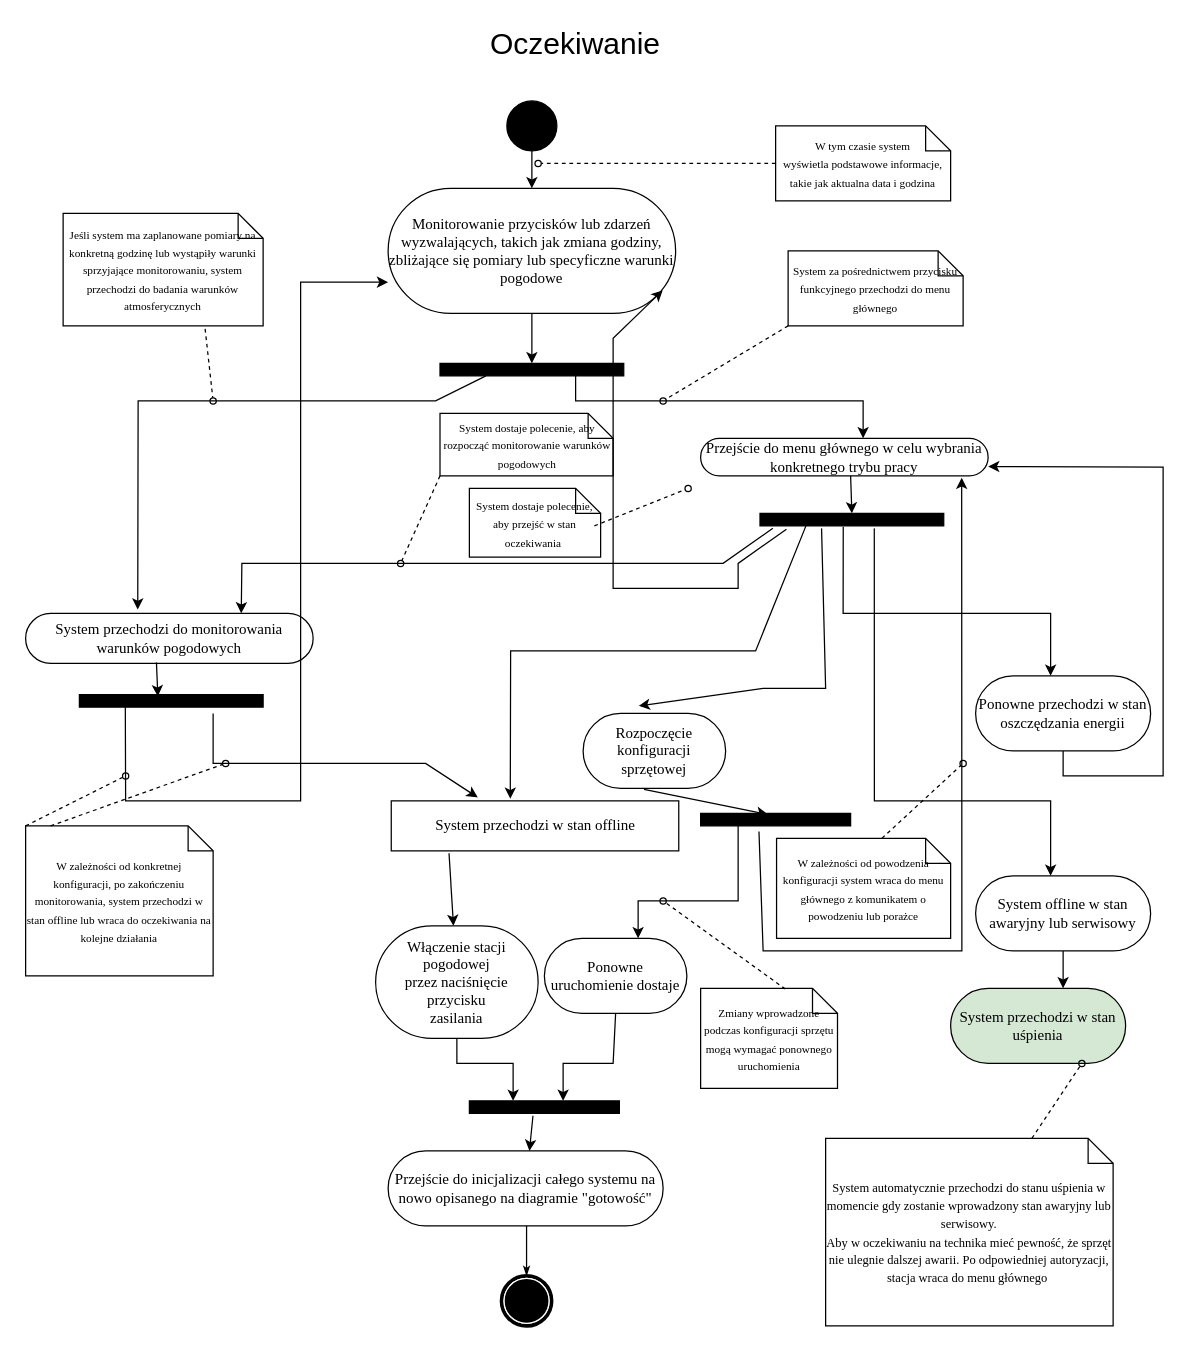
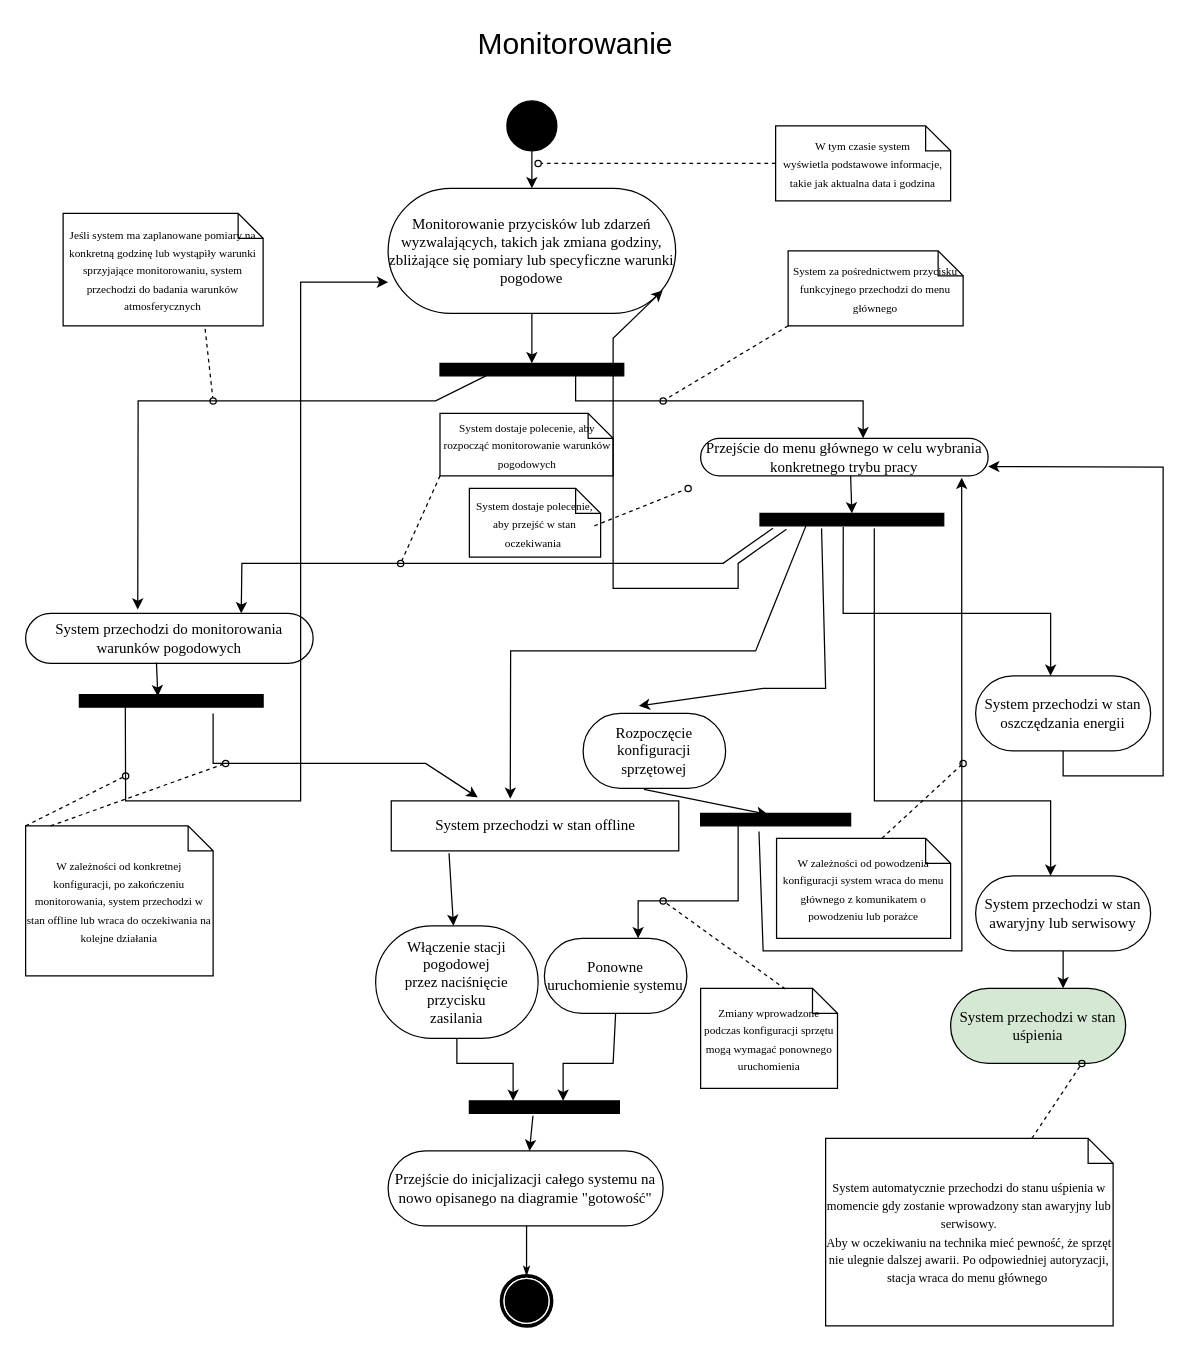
(576, 44) -> (576, 44)
(1063, 713) -> (1063, 713)
(1063, 913) -> (1063, 913)
(616, 976) -> (616, 976)
